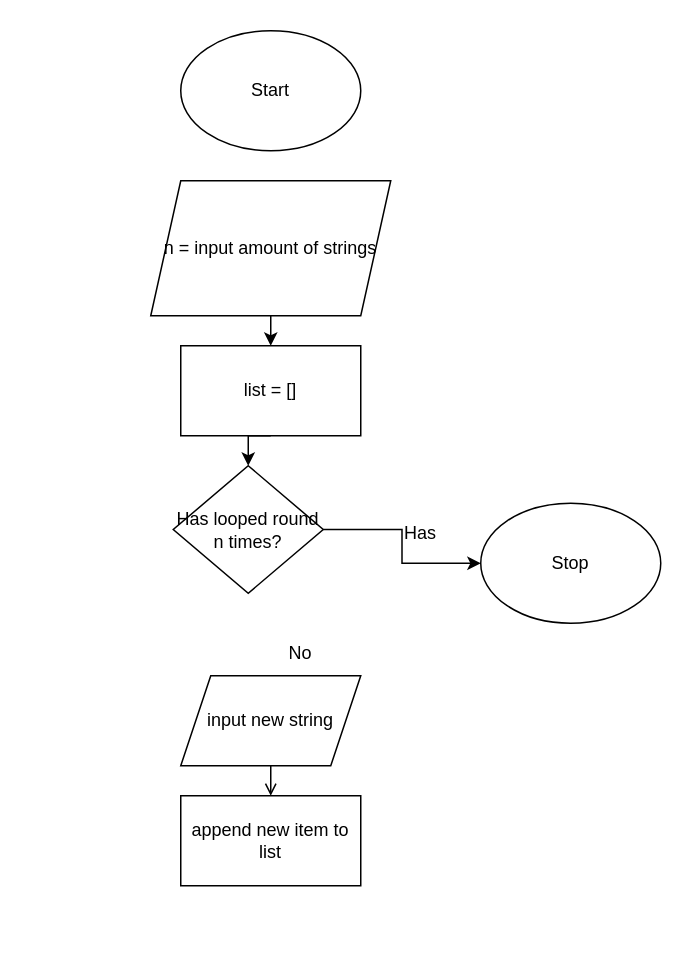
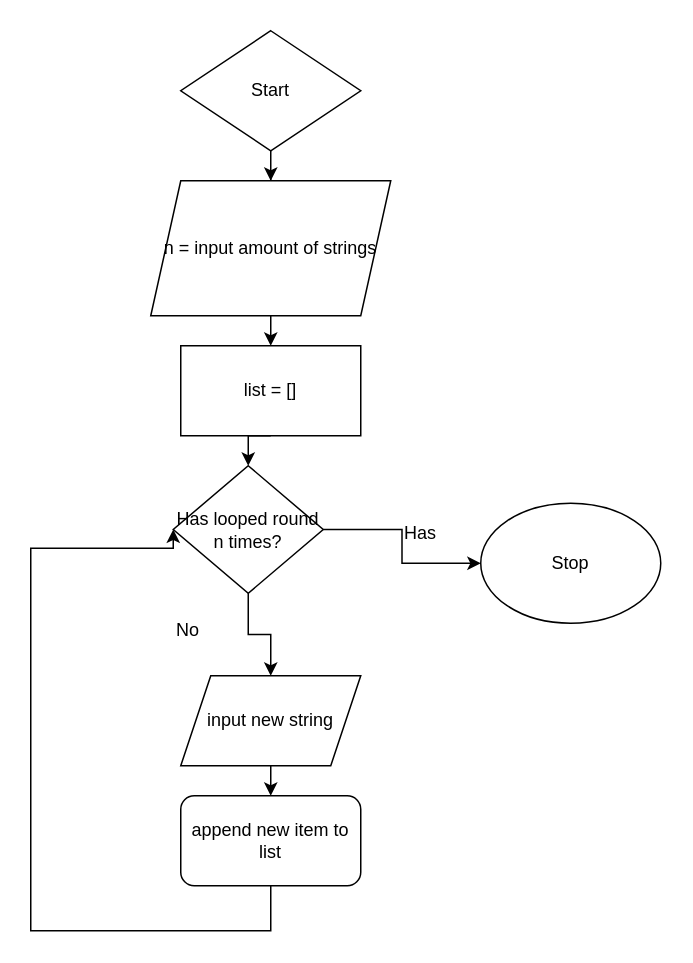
(271, 91) -> (271, 91)
none -> (271, 171)
none -> (254, 635)
(301, 653) -> (188, 631)
(271, 786) -> (271, 784)
none -> (31, 807)
(271, 841) -> (271, 841)
